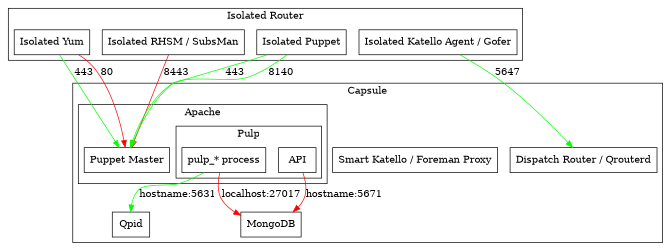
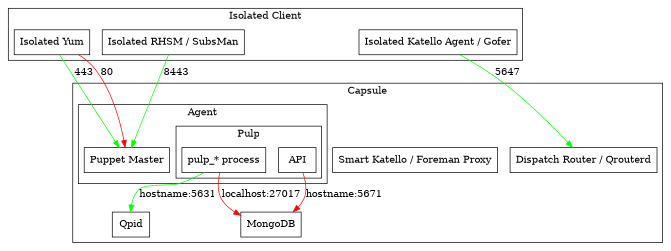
(265, 16) -> (265, 16)
(301, 42) -> none
(152, 96) -> (151, 98)
(203, 113) -> (203, 113)
